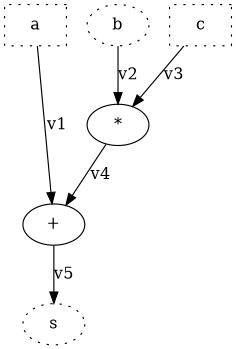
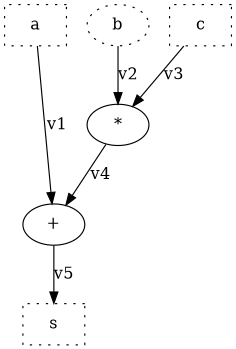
(54, 324) -> (54, 324)
